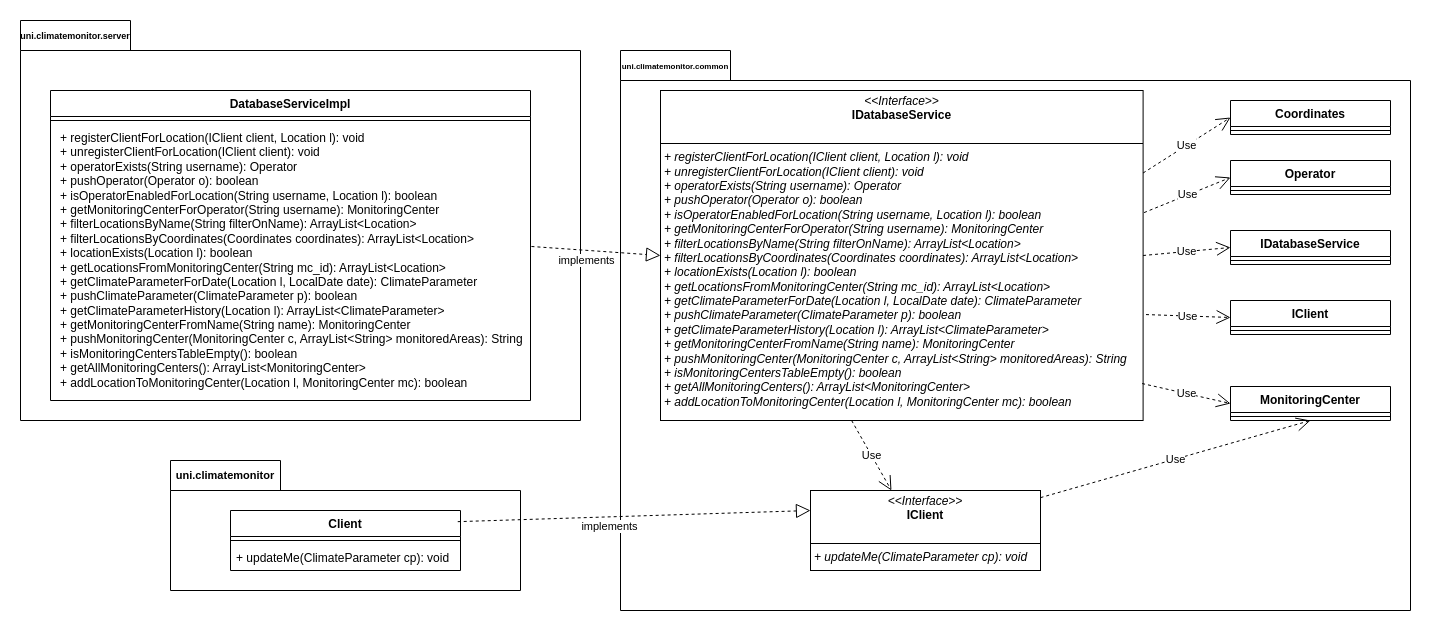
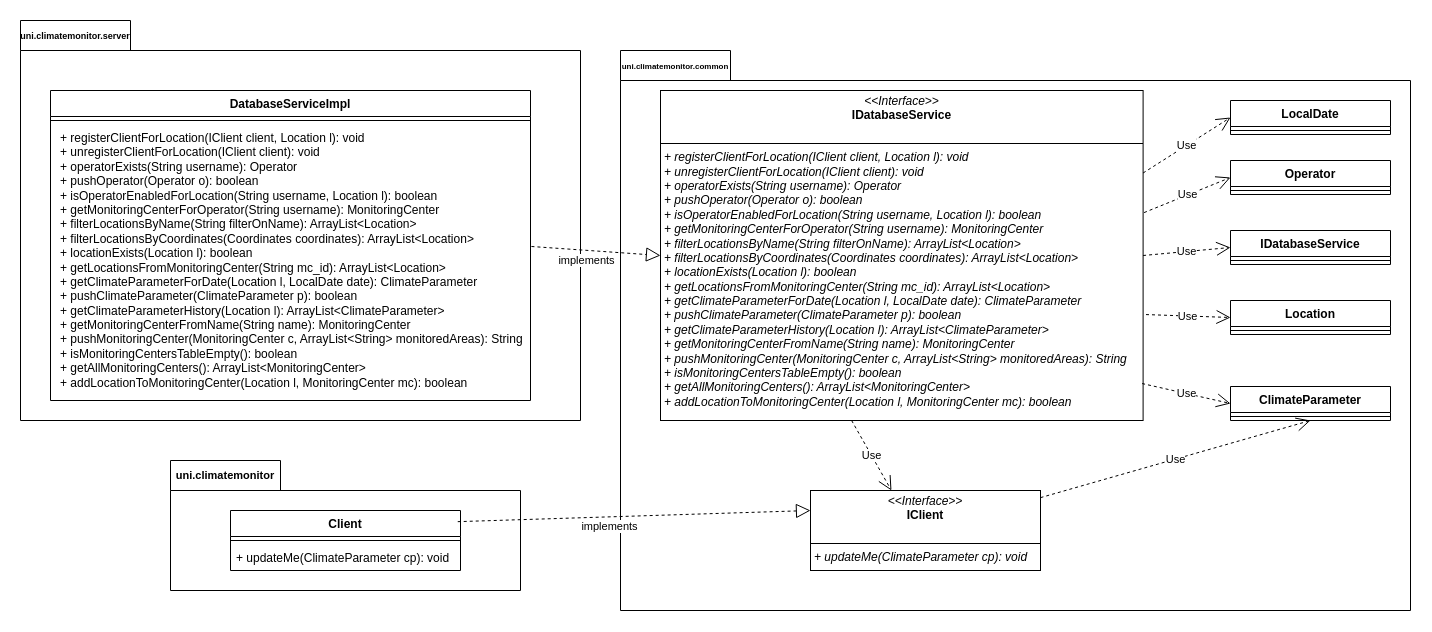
(1311, 115) -> (1311, 115)
(1311, 315) -> (1311, 315)
(1311, 401) -> (1311, 401)
